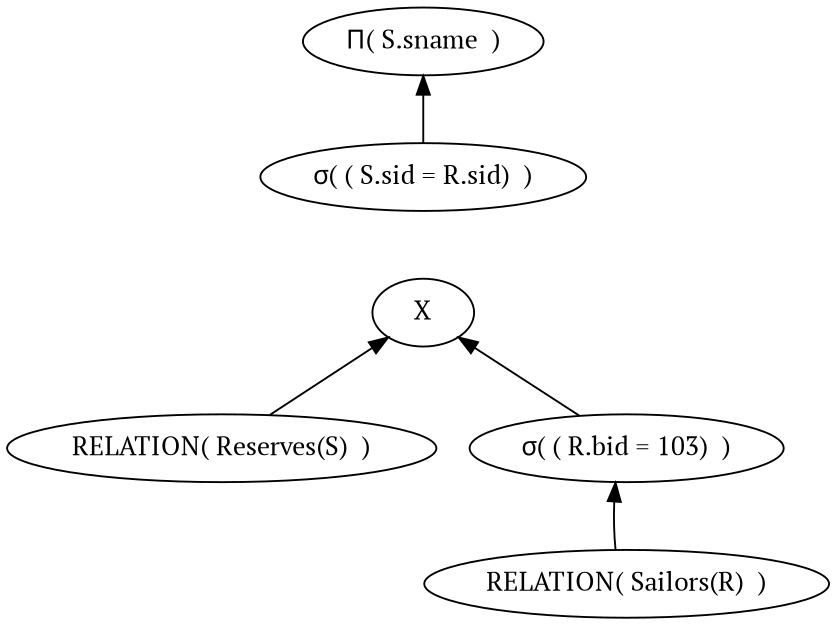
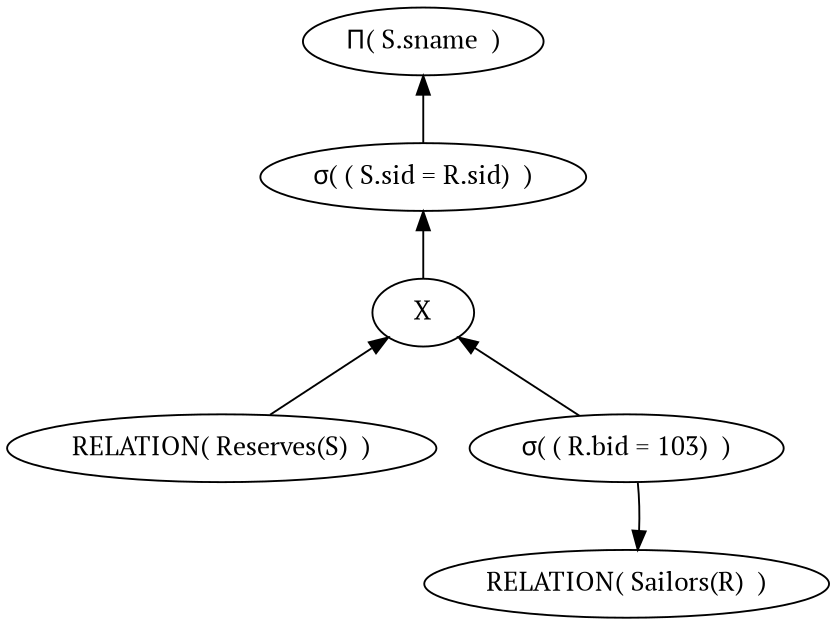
none -> (423, 254)
(614, 526) -> (639, 507)
